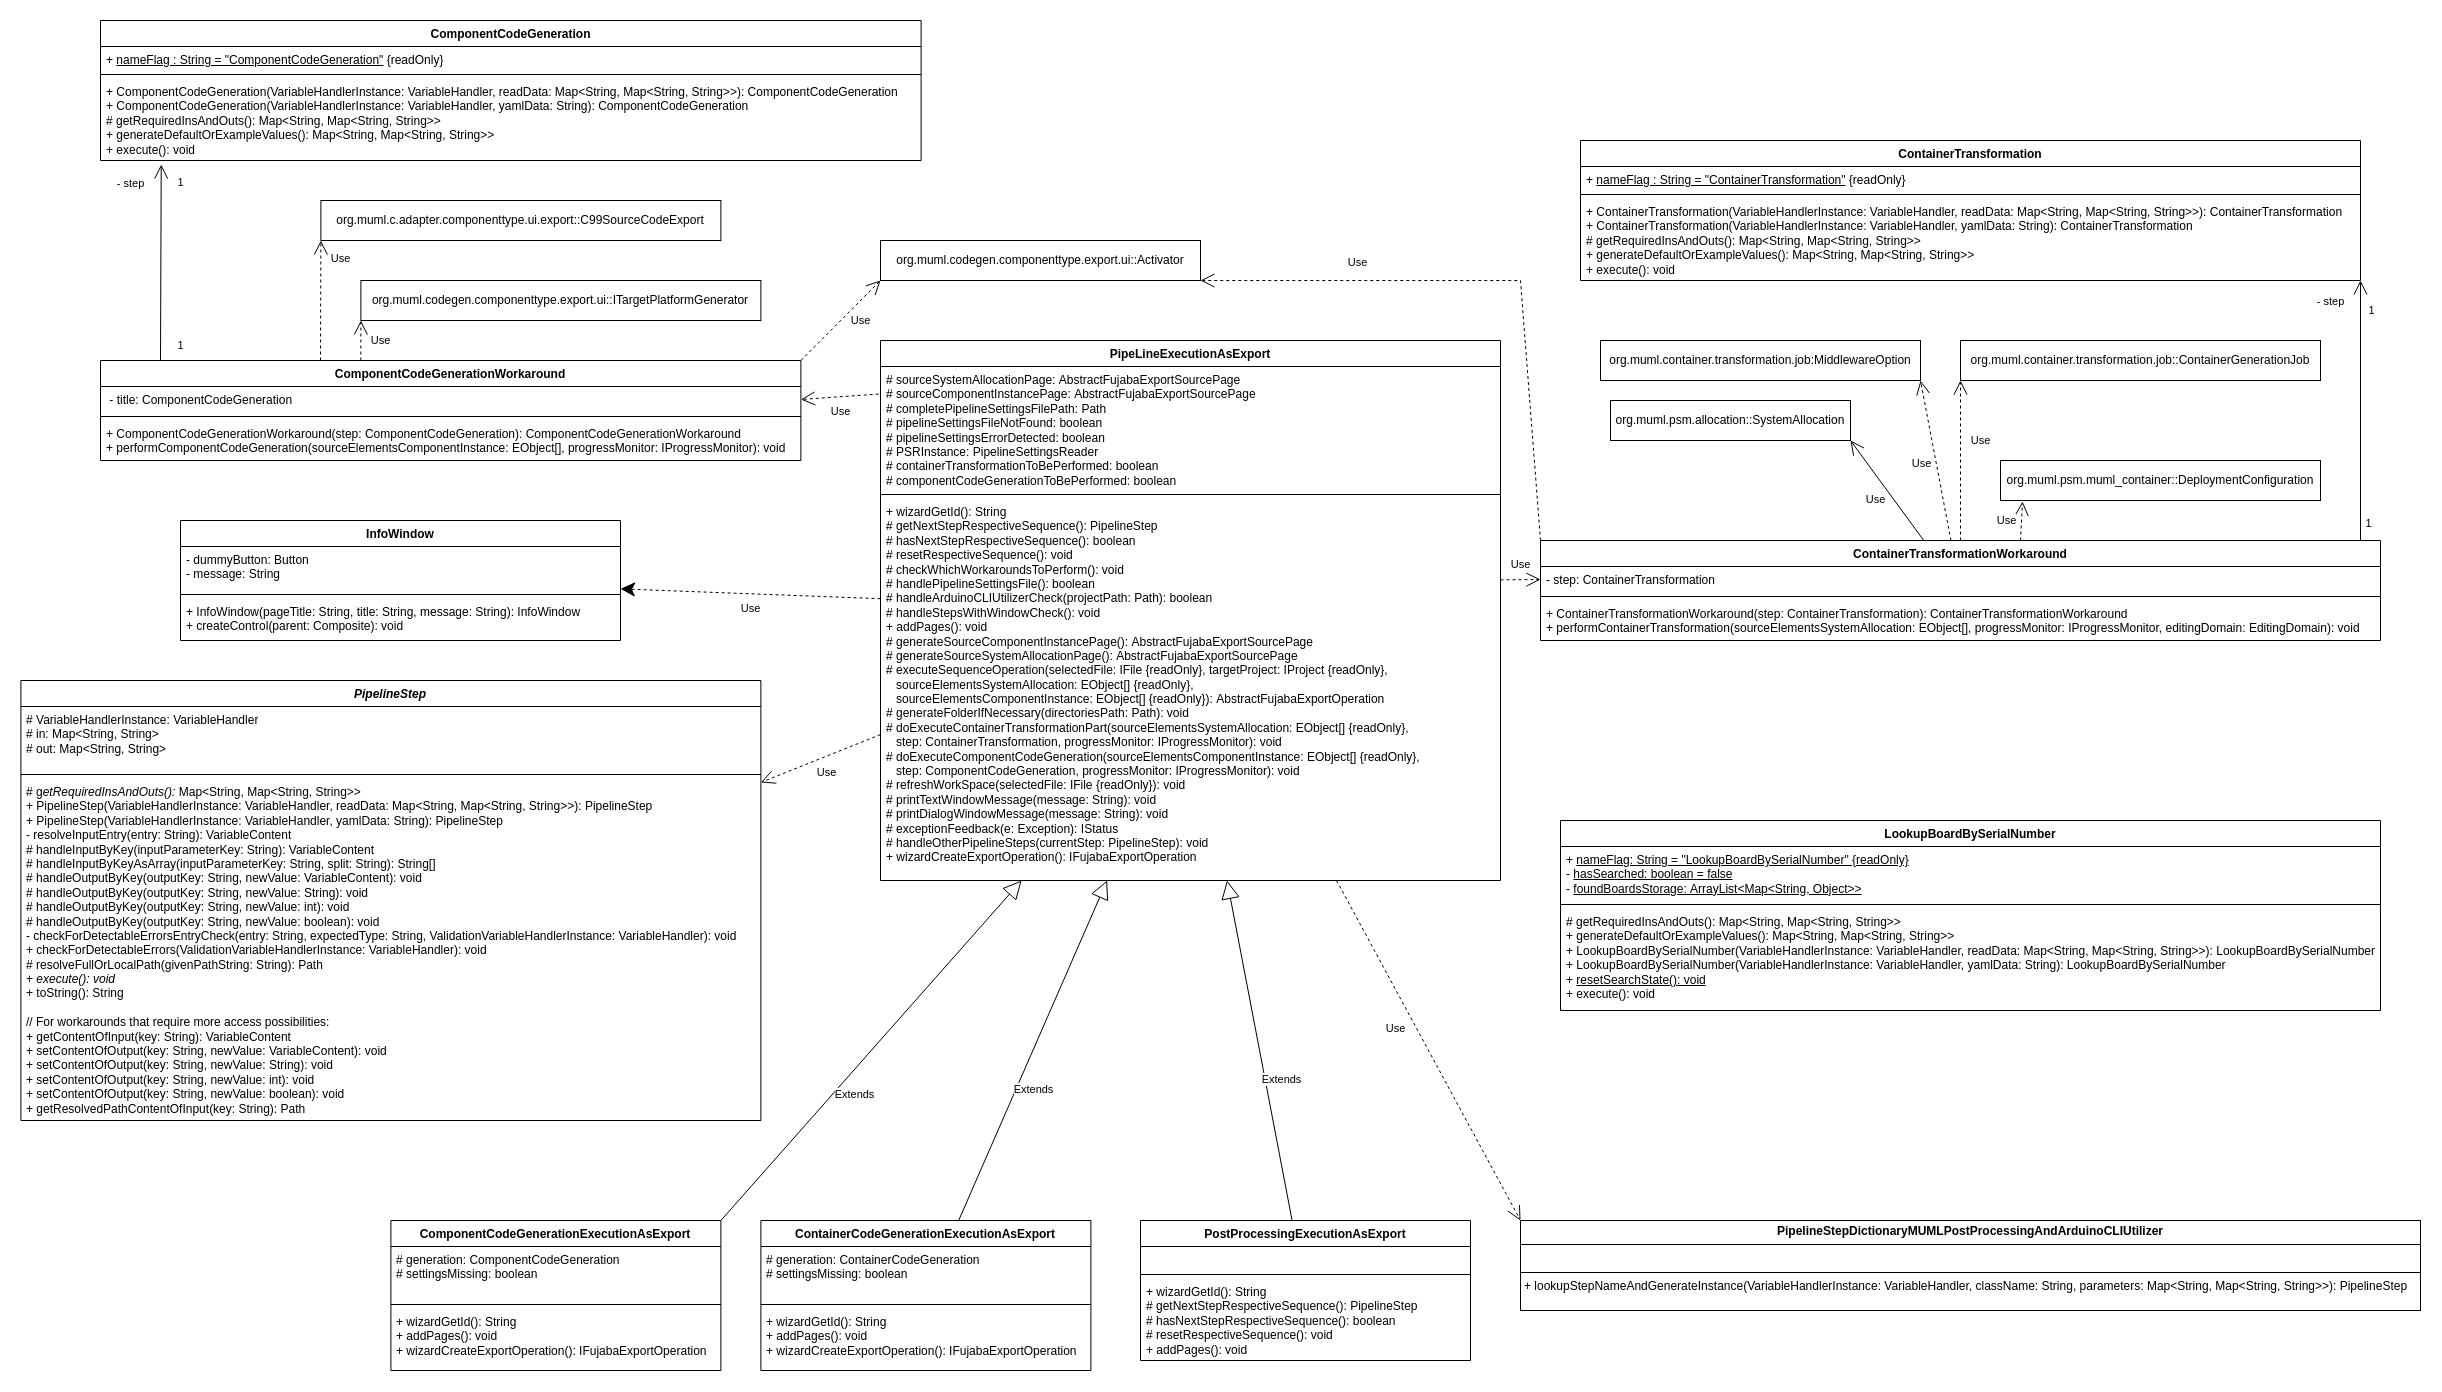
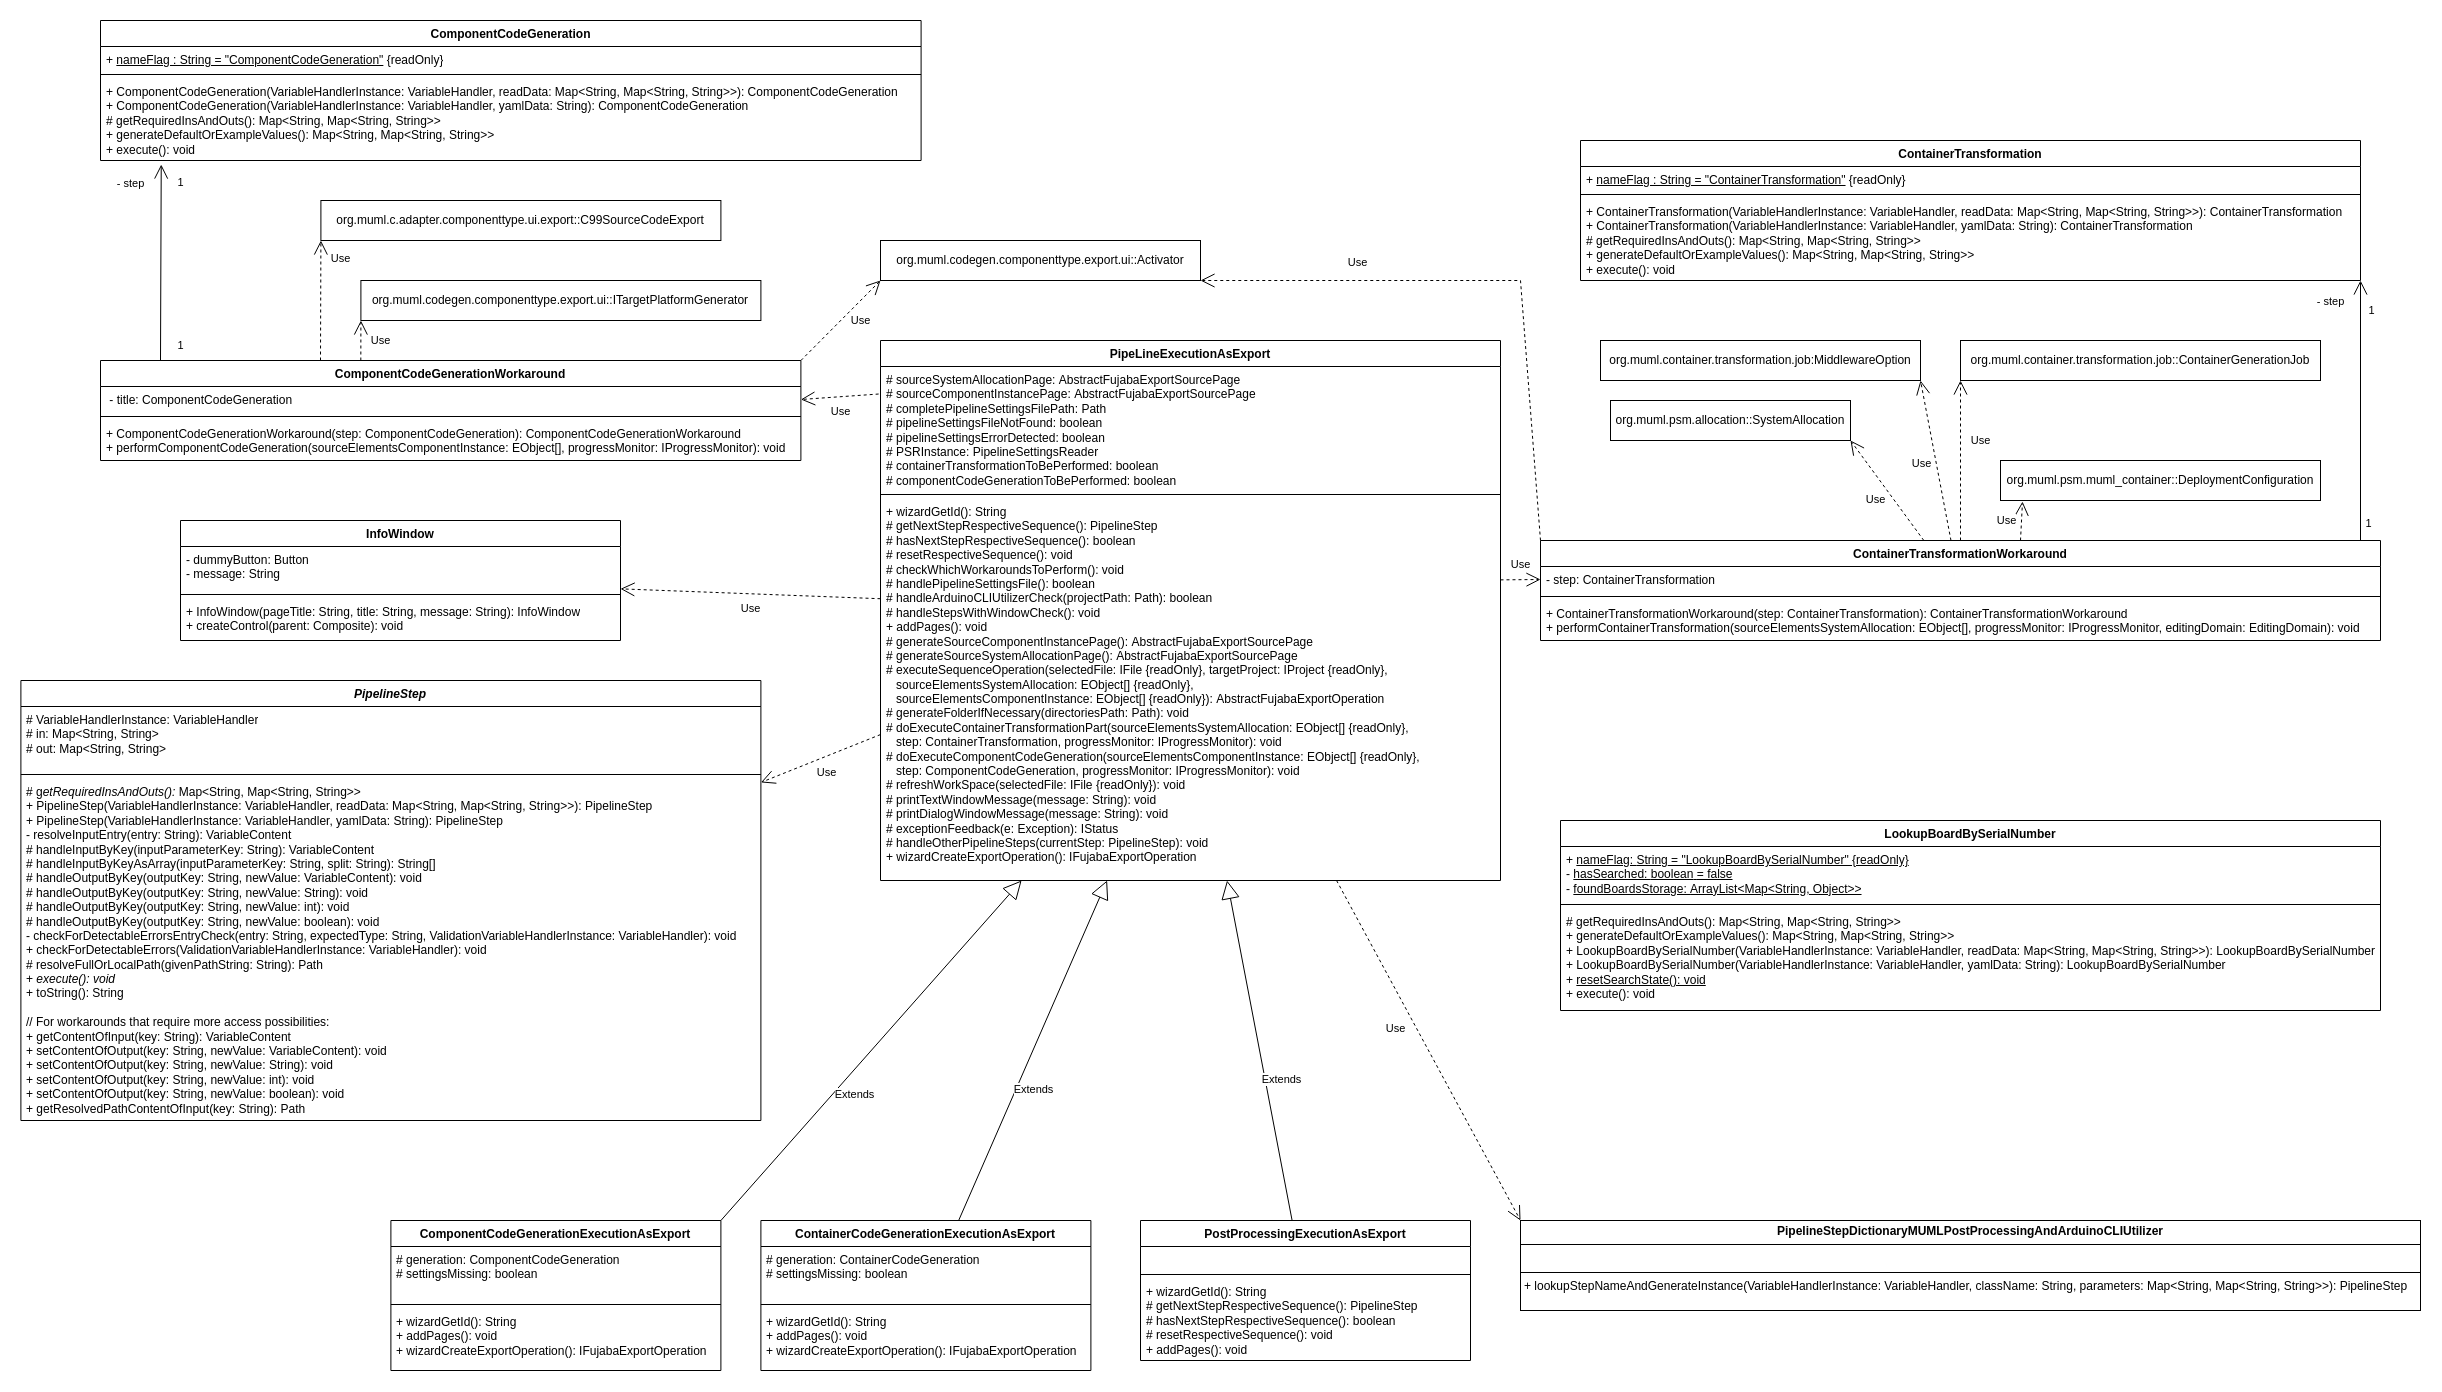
(1888, 491) -> (1888, 491)
(633, 589) -> (629, 589)
